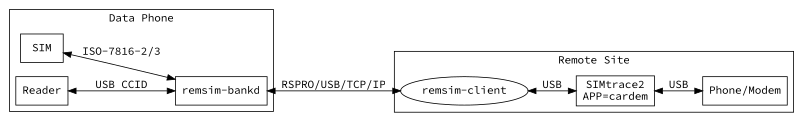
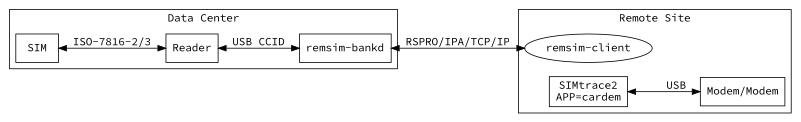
(141, 19) -> (203, 19)
(119, 66) -> (112, 48)
(334, 85) -> (458, 42)
(552, 91) -> none
(745, 91) -> (743, 92)
